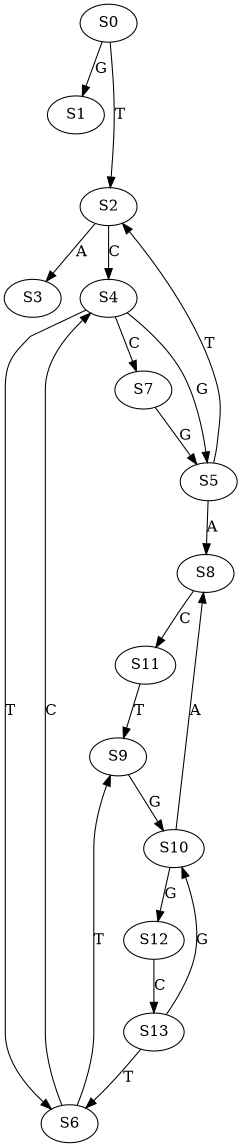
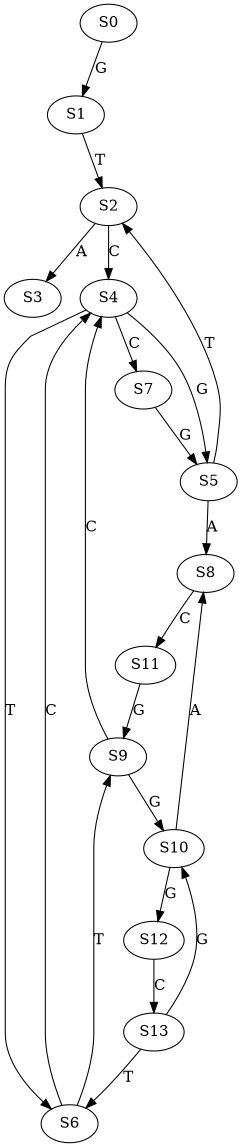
(114, 110) -> (90, 156)
none -> (85, 534)
(139, 711) -> (139, 711)
